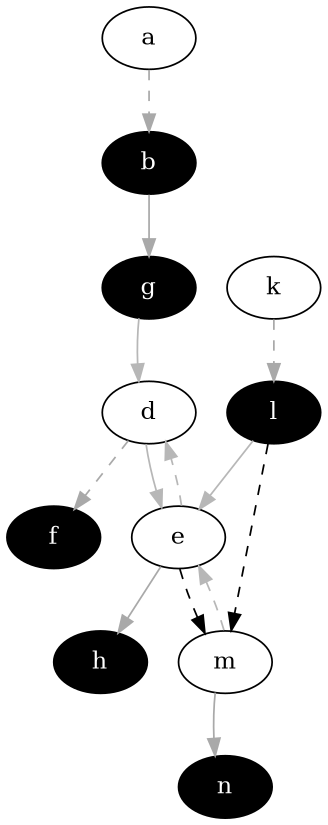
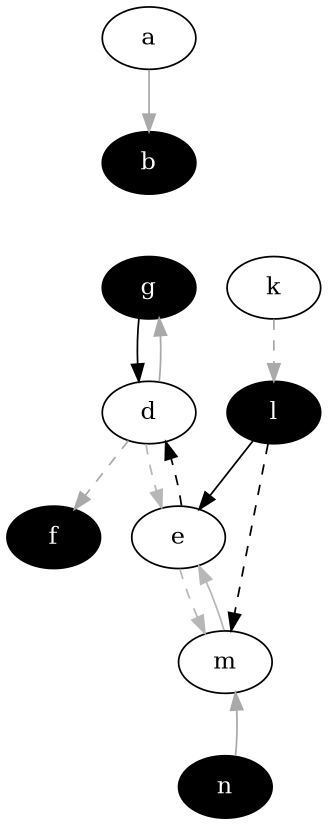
(149, 92) -> (149, 92)
(149, 217) -> (161, 359)
(137, 341) -> (137, 341)
(150, 468) -> (150, 468)
(232, 468) -> (232, 468)
(177, 482) -> (177, 482)
(188, 594) -> (188, 594)
(216, 606) -> (216, 606)
(101, 662) -> none
(214, 716) -> (237, 733)
